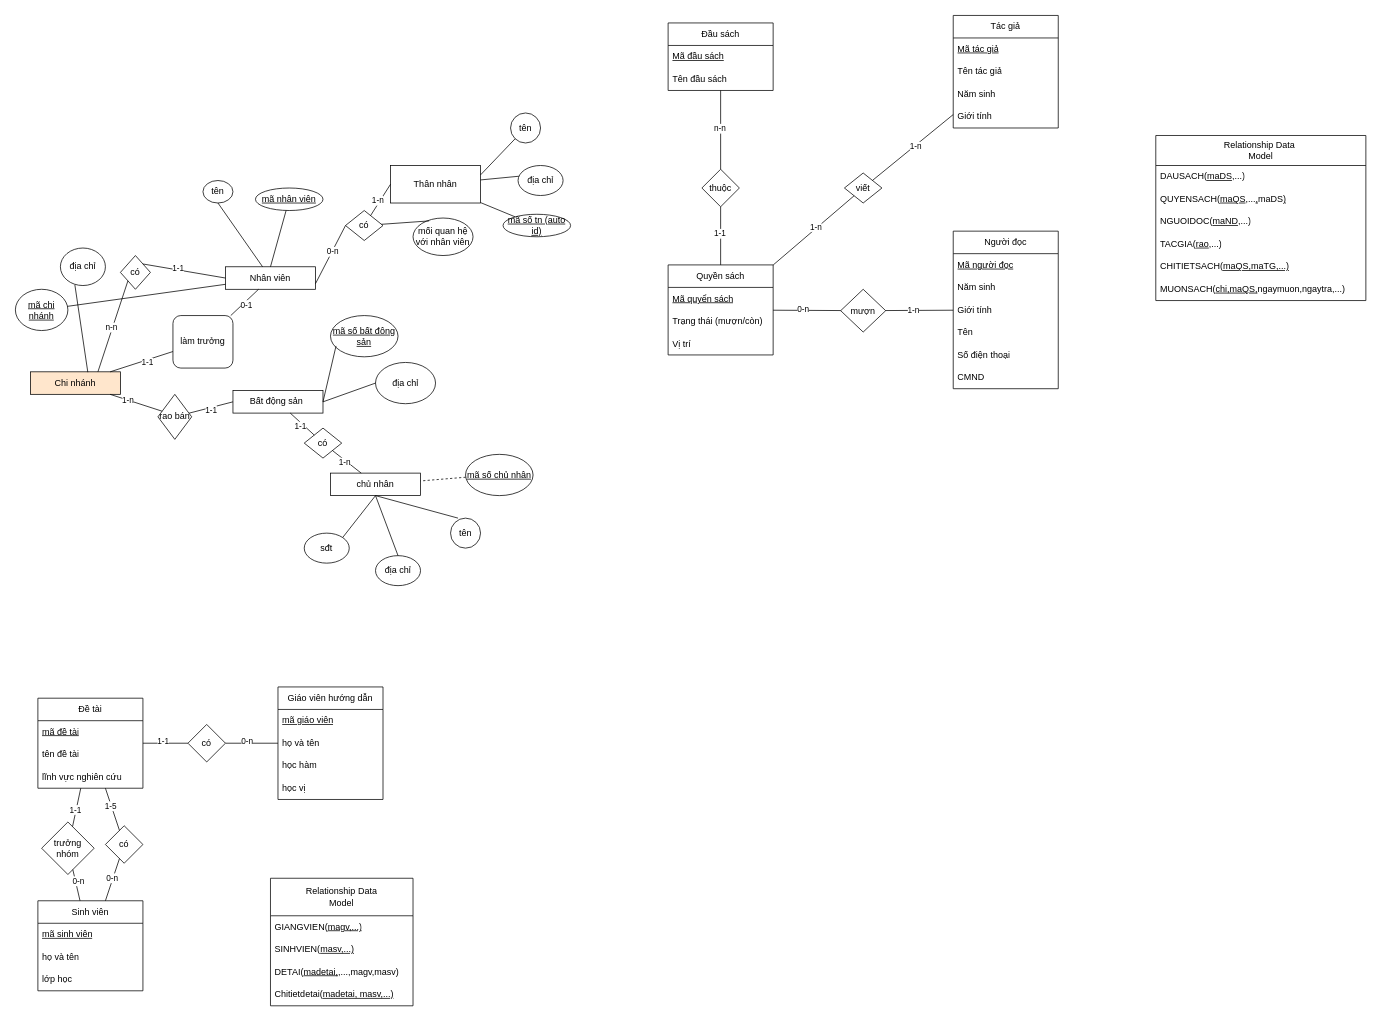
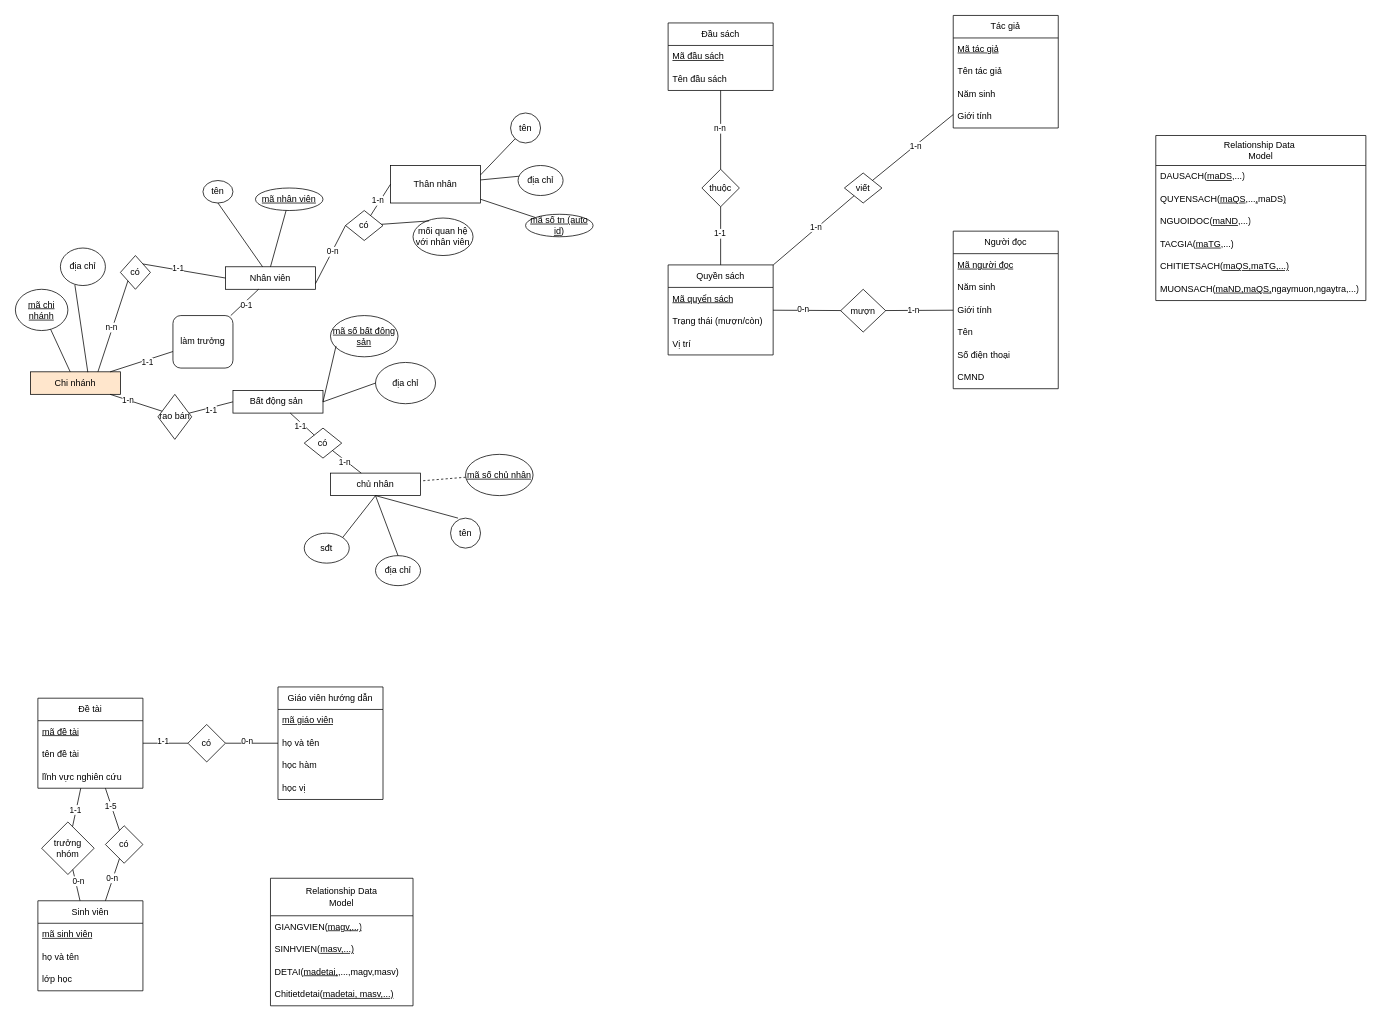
(537, 225) -> (559, 225)
(1193, 244) -> (1196, 244)
(1249, 289) -> (1252, 289)
(146, 295) -> (60, 350)
